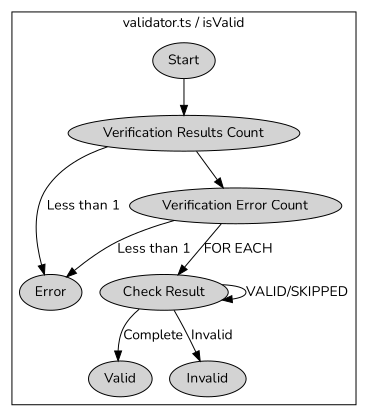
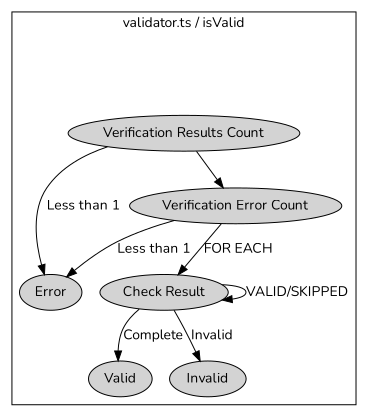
(184, 61) -> none
